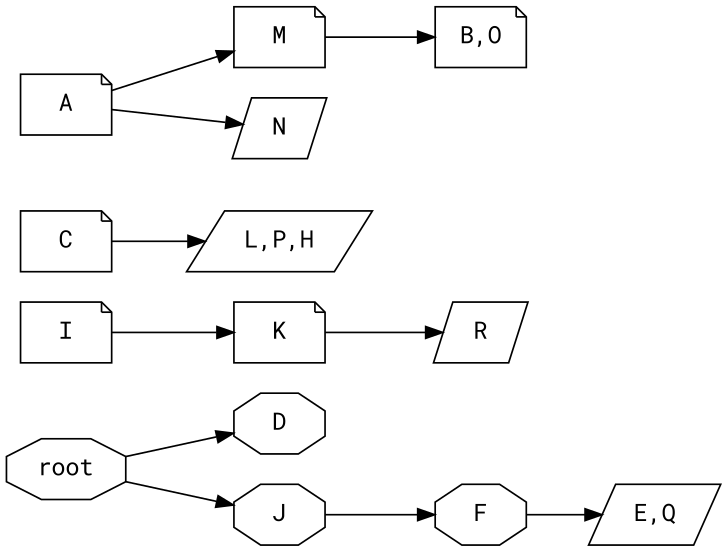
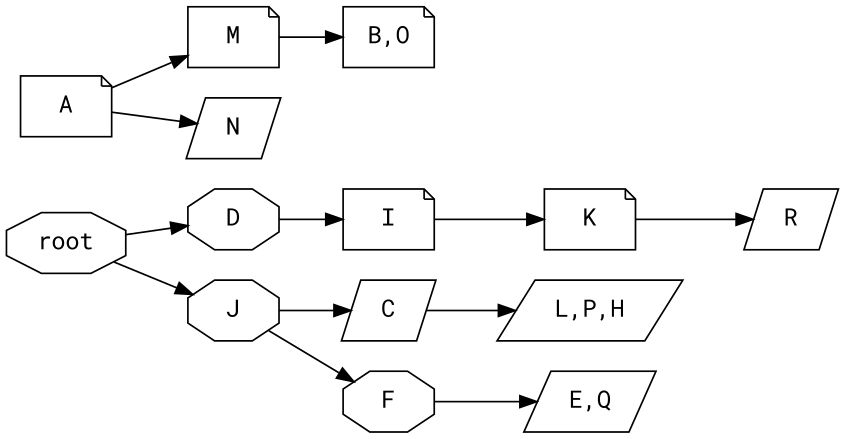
none -> (302, 219)
(66, 241) -> (389, 310)
none -> (306, 310)
